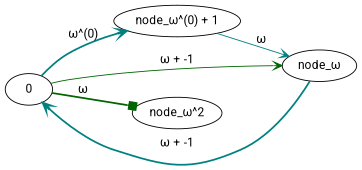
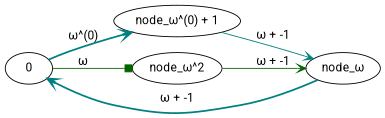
(261, 40) -> (273, 35)
(162, 70) -> (260, 68)
(90, 99) -> (88, 68)
